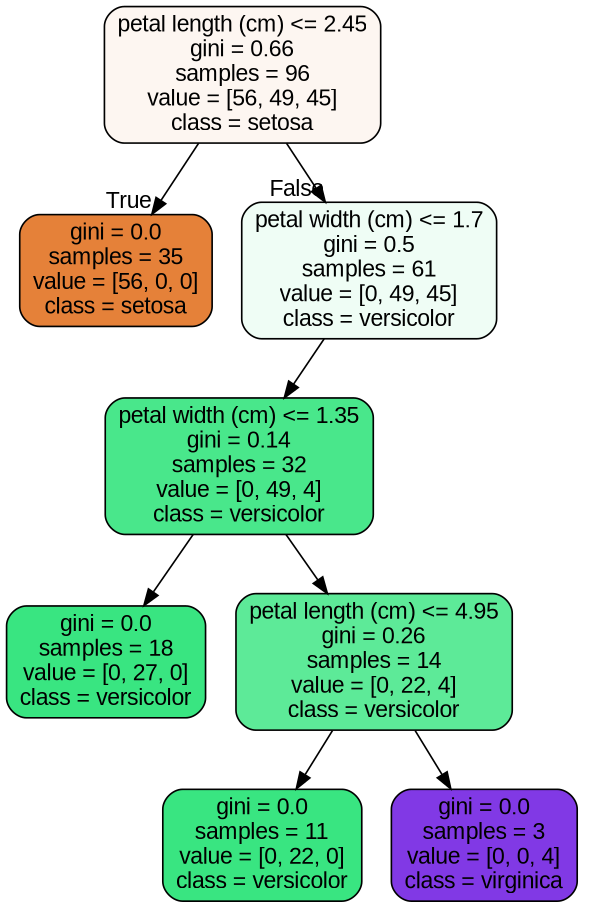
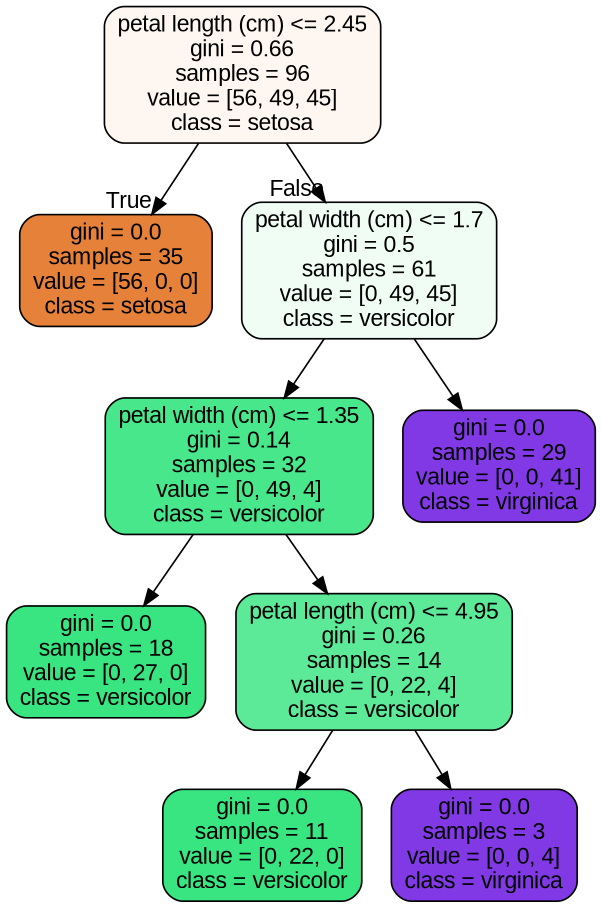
none -> (499, 466)
